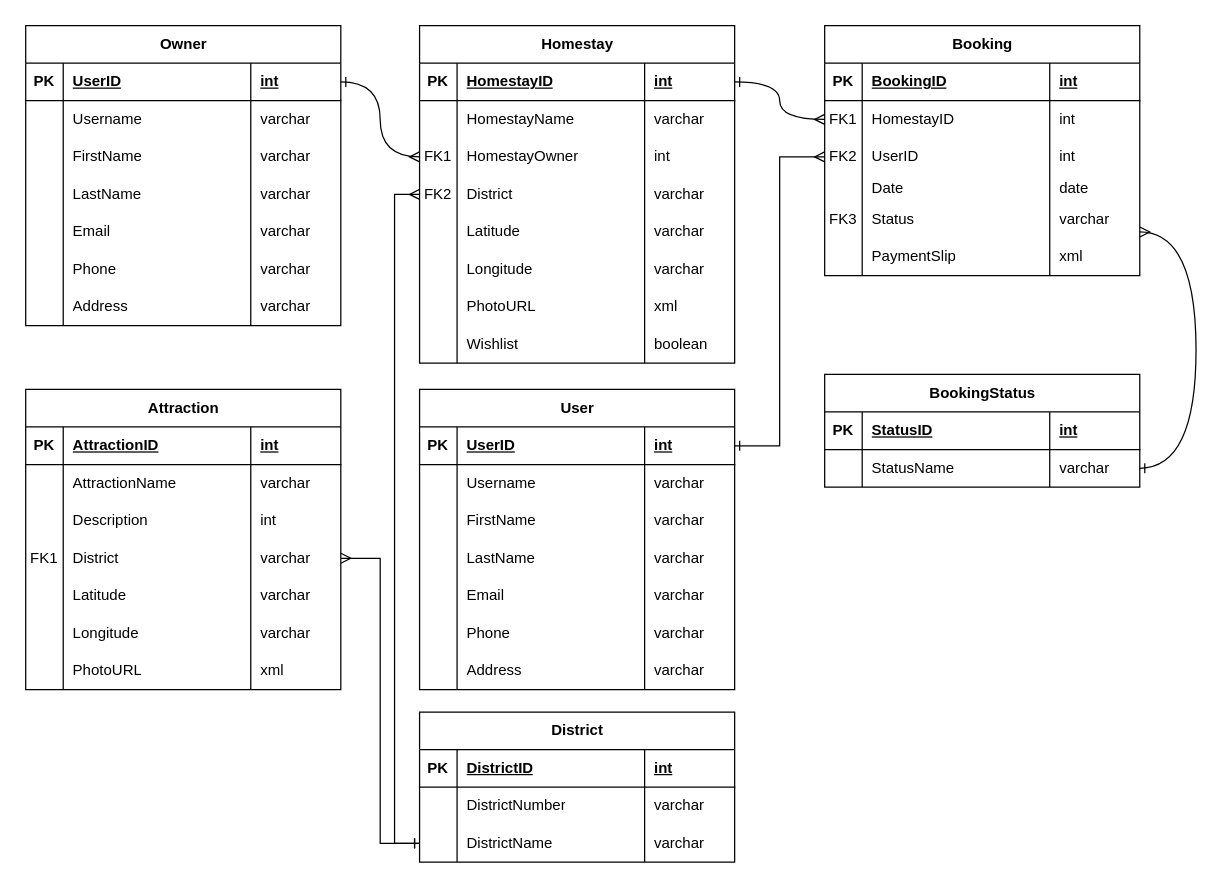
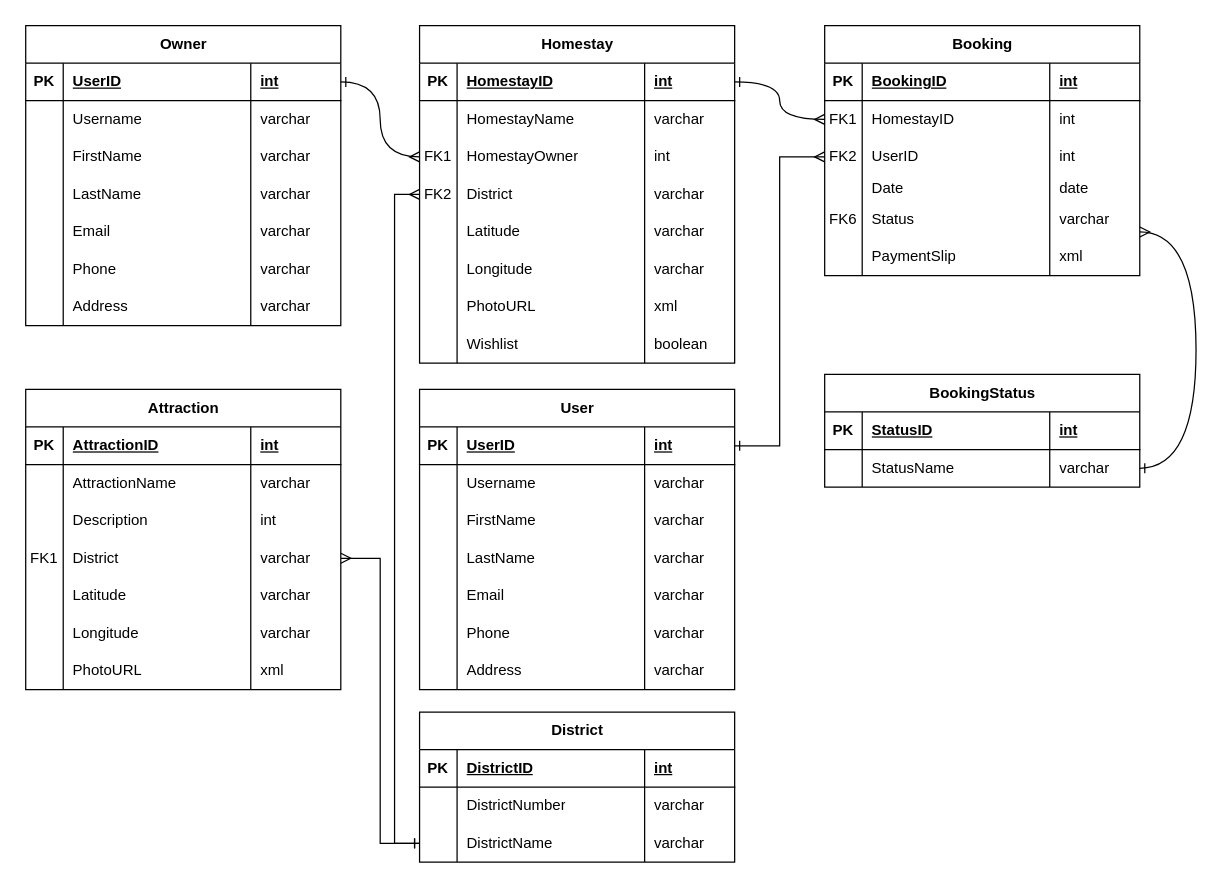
(843, 219) -> (843, 219)
